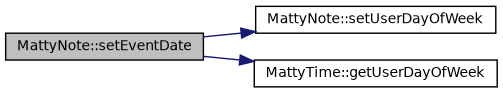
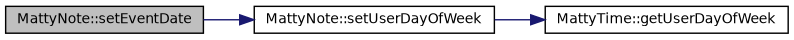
(222, 58) -> (513, 20)
